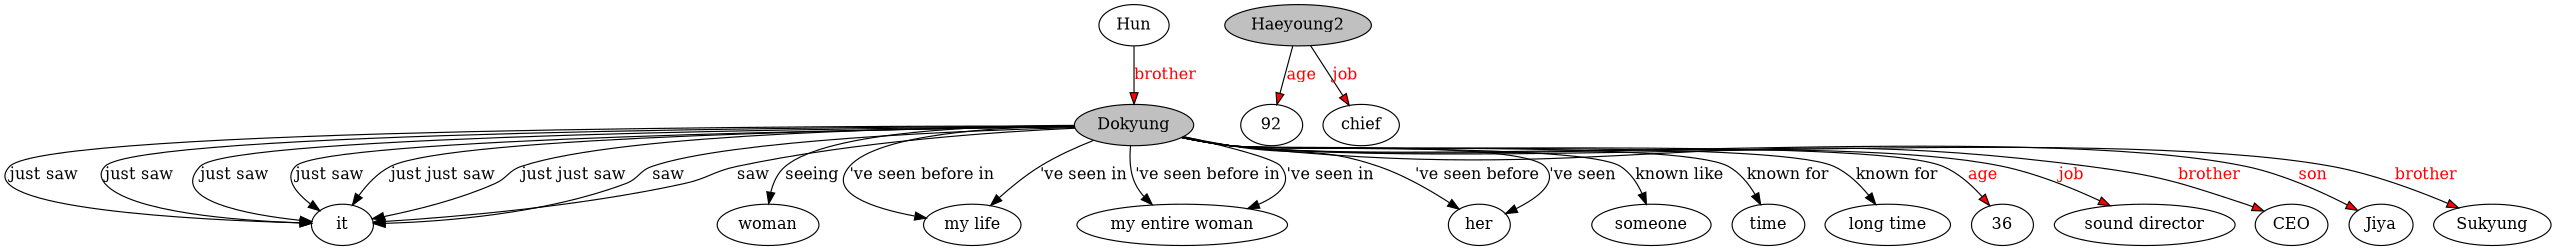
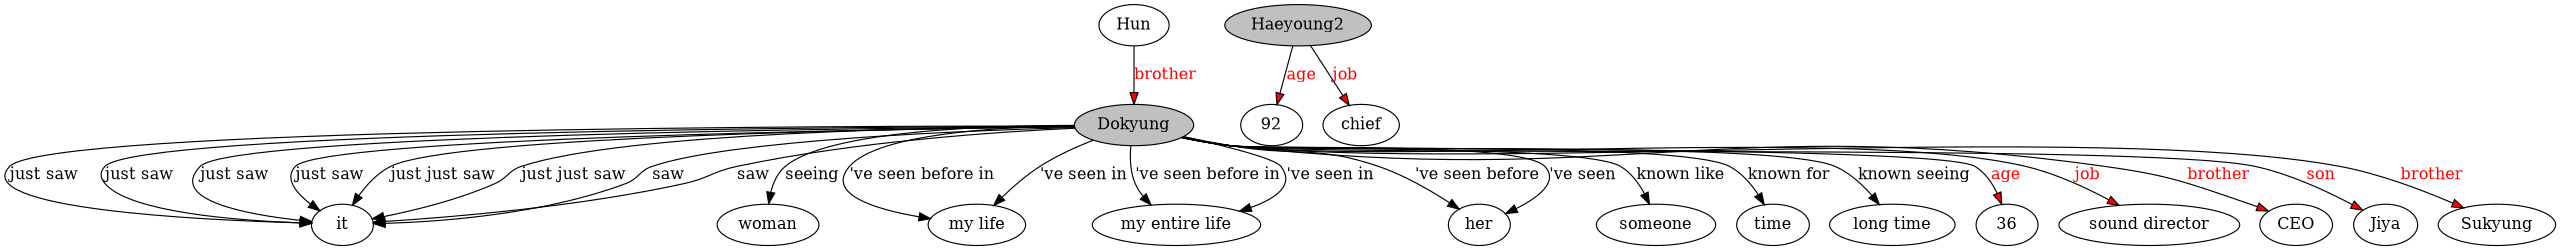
(1897, 175) -> (1914, 175)
(1182, 225) -> (1176, 225)
